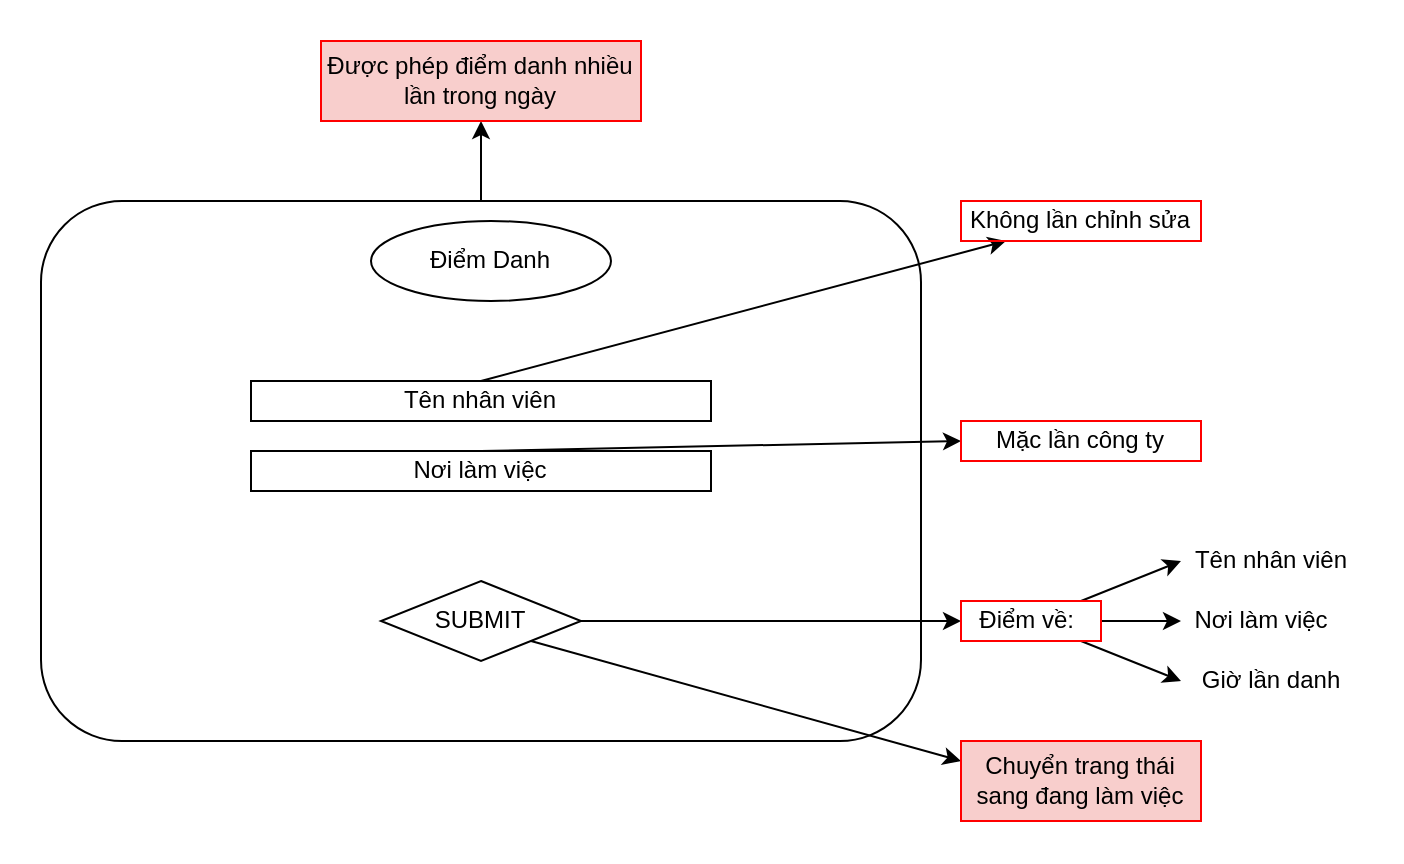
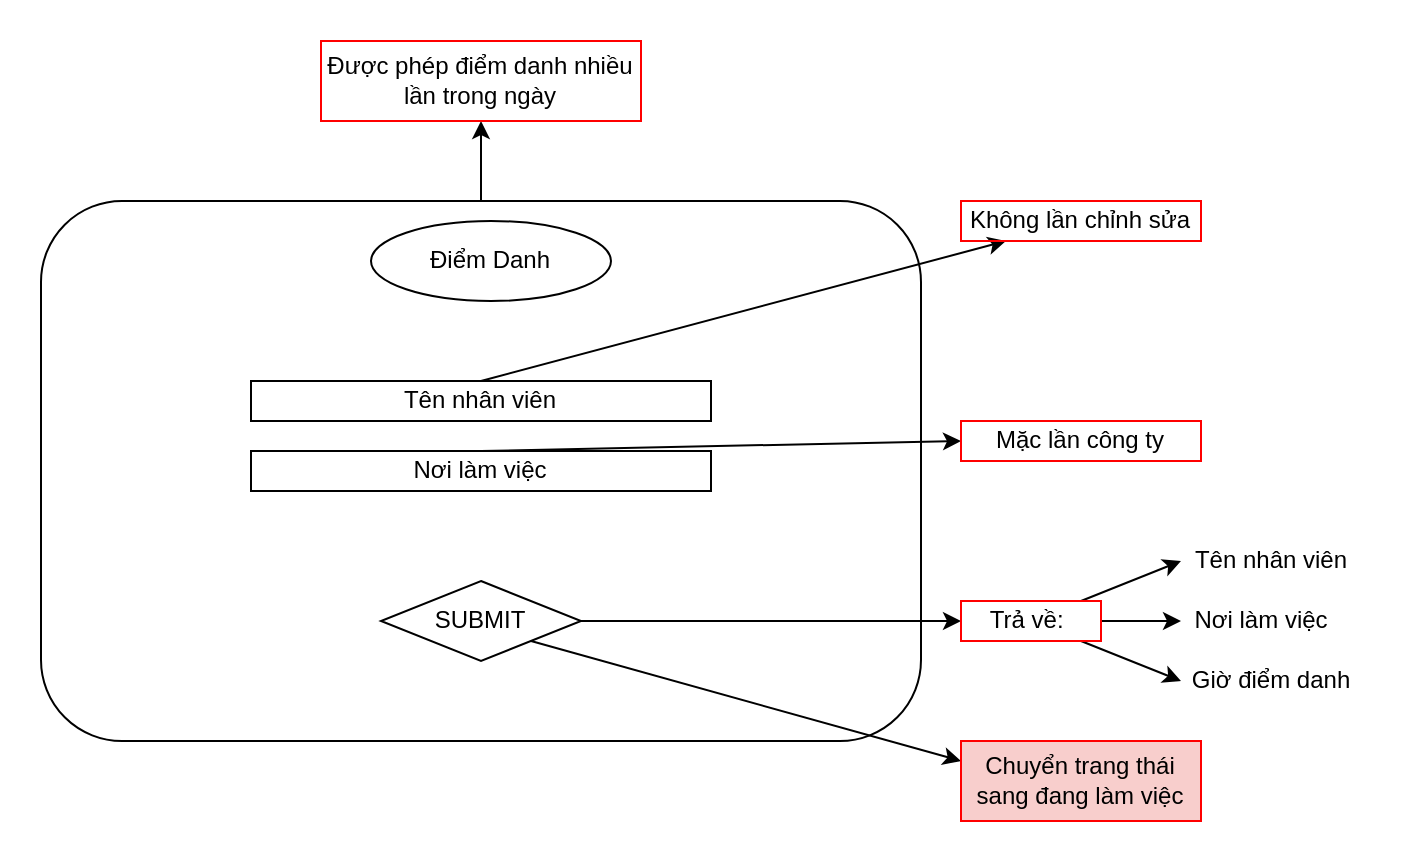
(481, 81) -> (481, 81)
(1031, 621) -> (1031, 621)
(1272, 681) -> (1272, 681)
